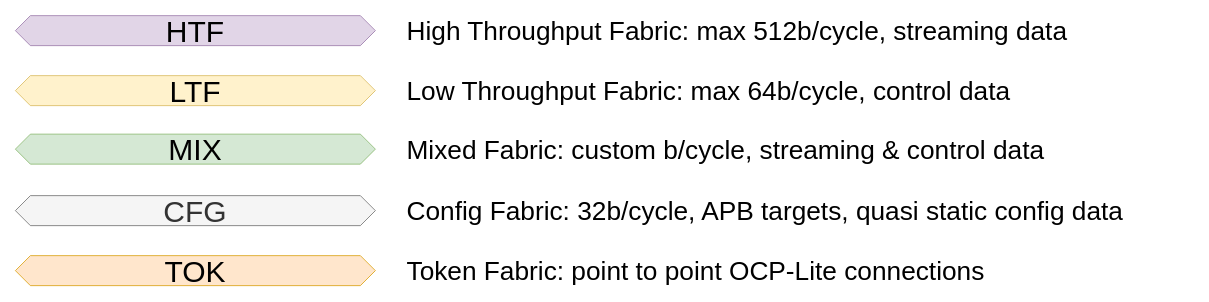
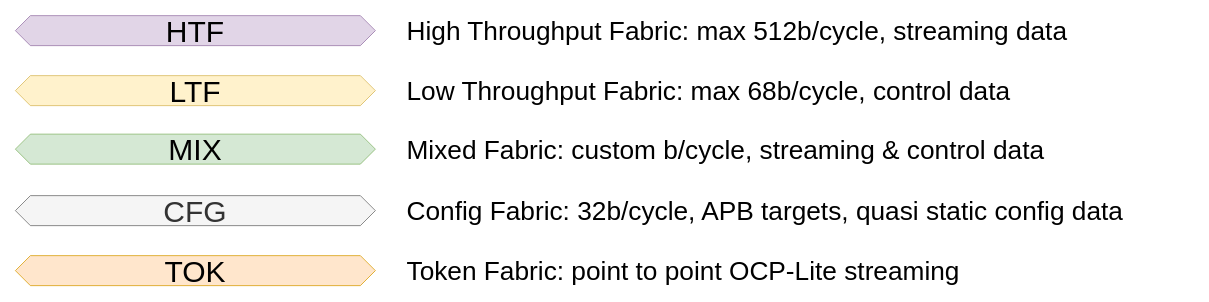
(737, 90) -> (737, 90)
(726, 270) -> (711, 270)
